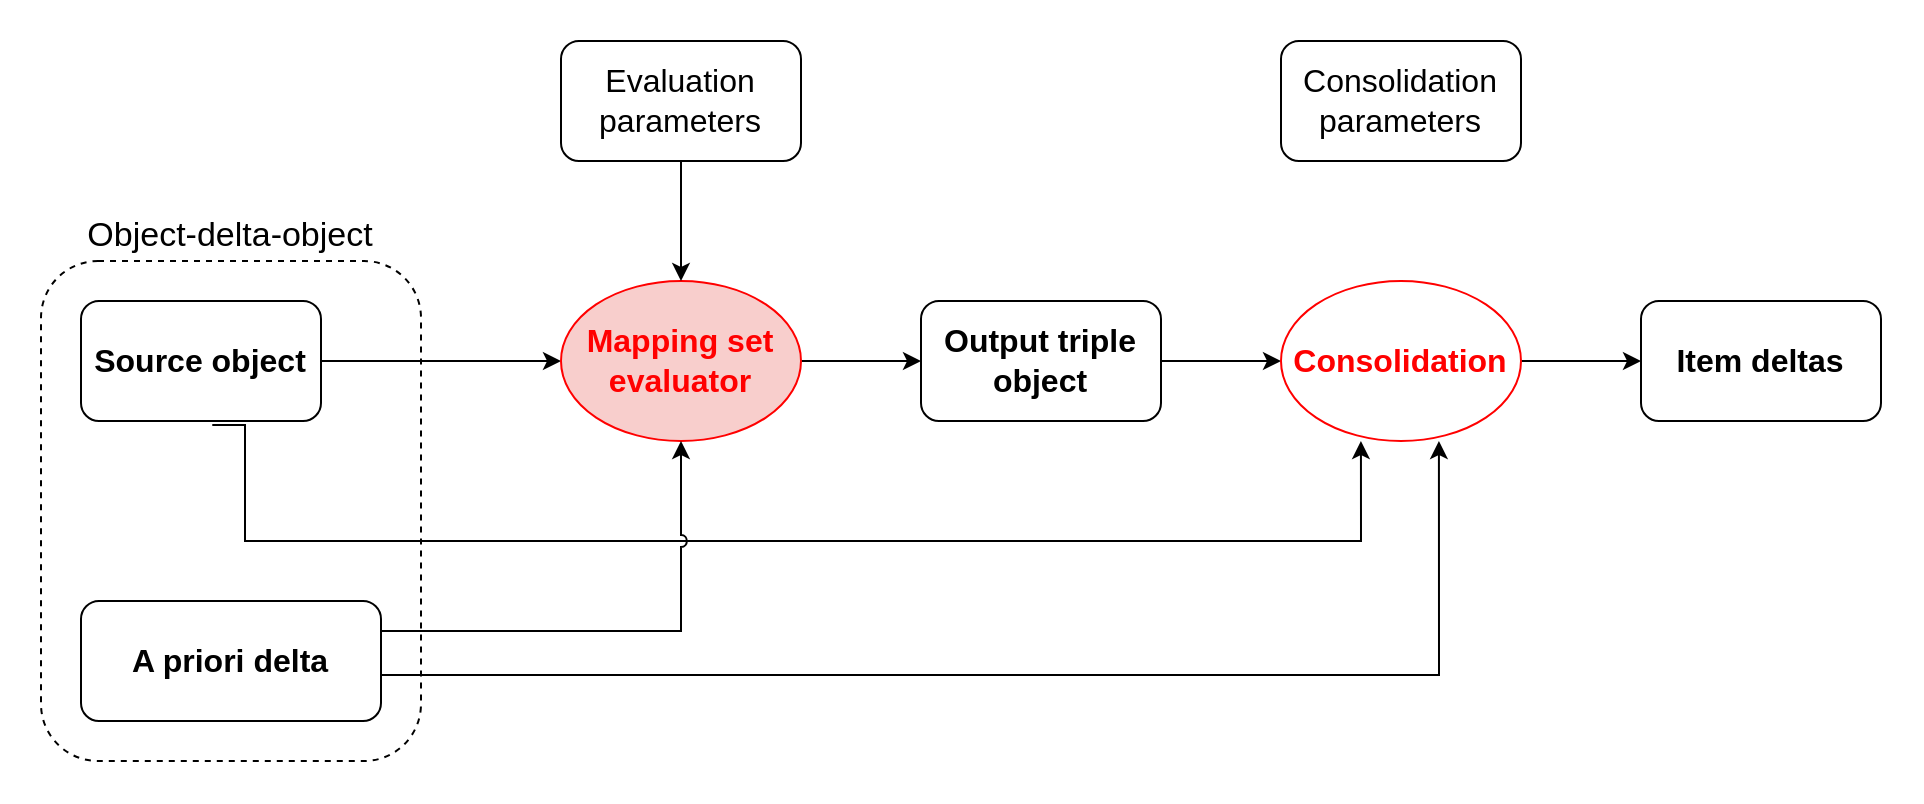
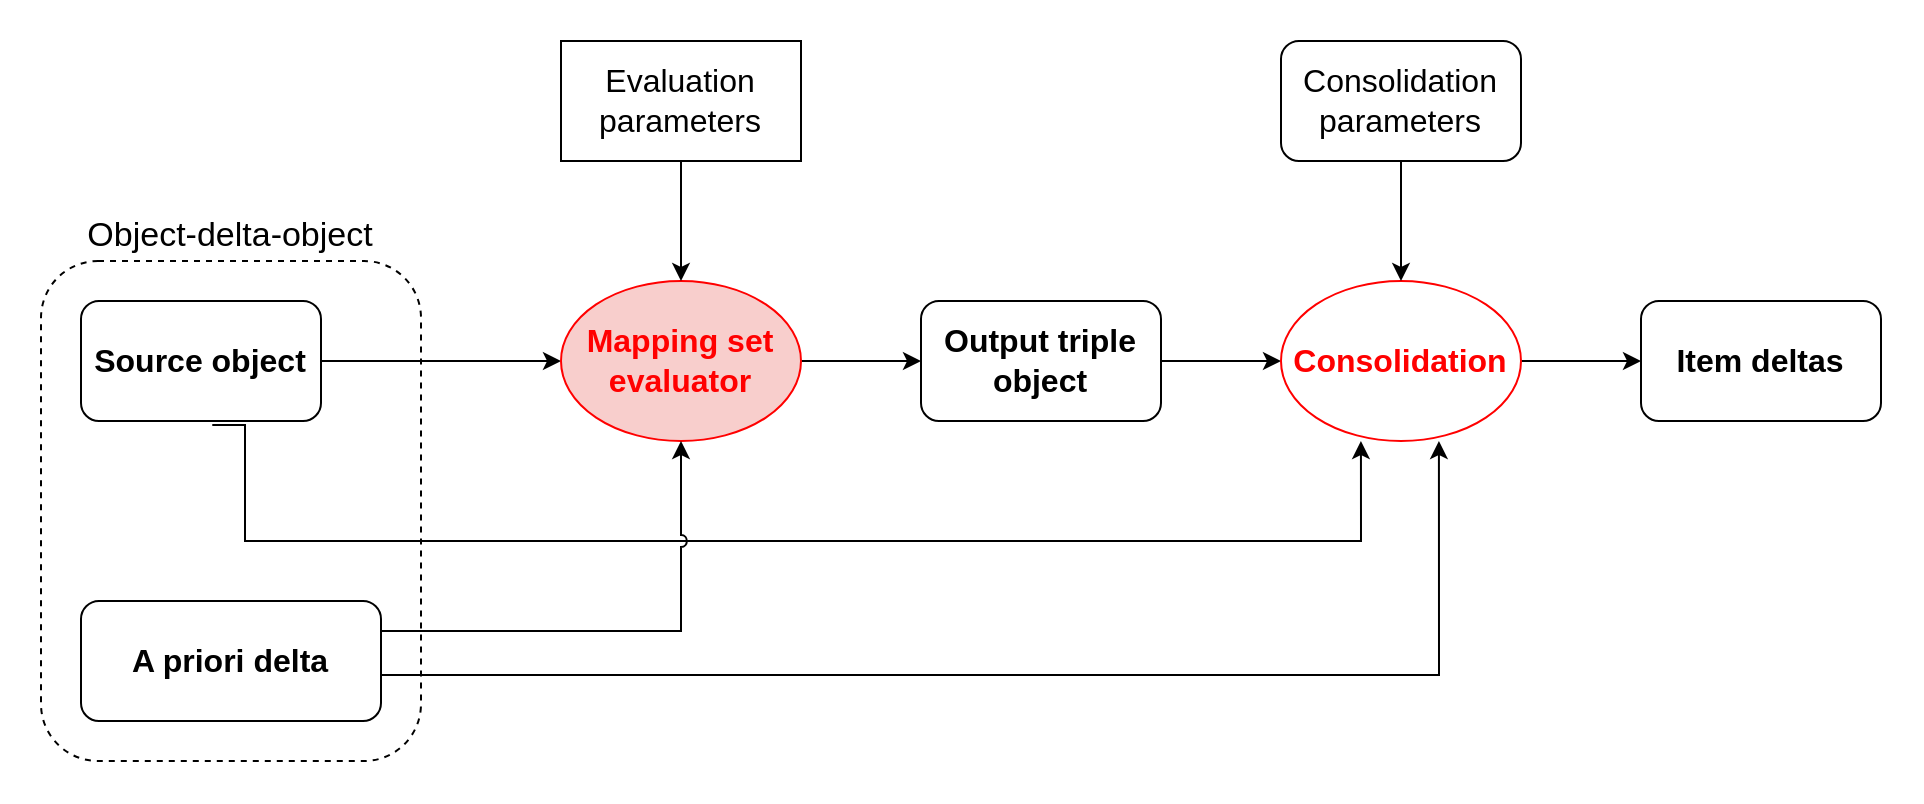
(681, 101) -> (681, 101)
none -> (1401, 214)
